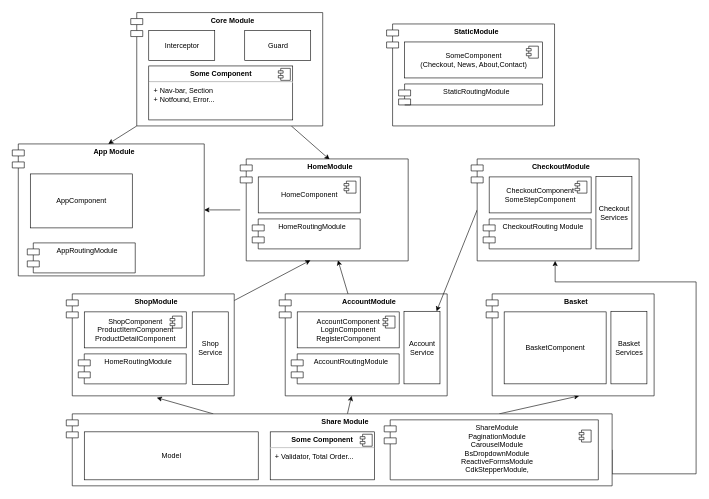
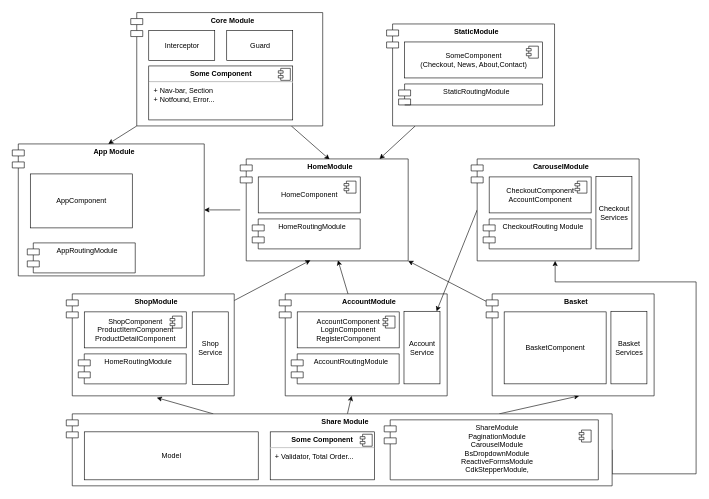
(278, 45) -> (260, 45)
none -> (386, 153)
(561, 167) -> (561, 167)
(541, 195) -> (541, 195)
none -> (469, 292)
